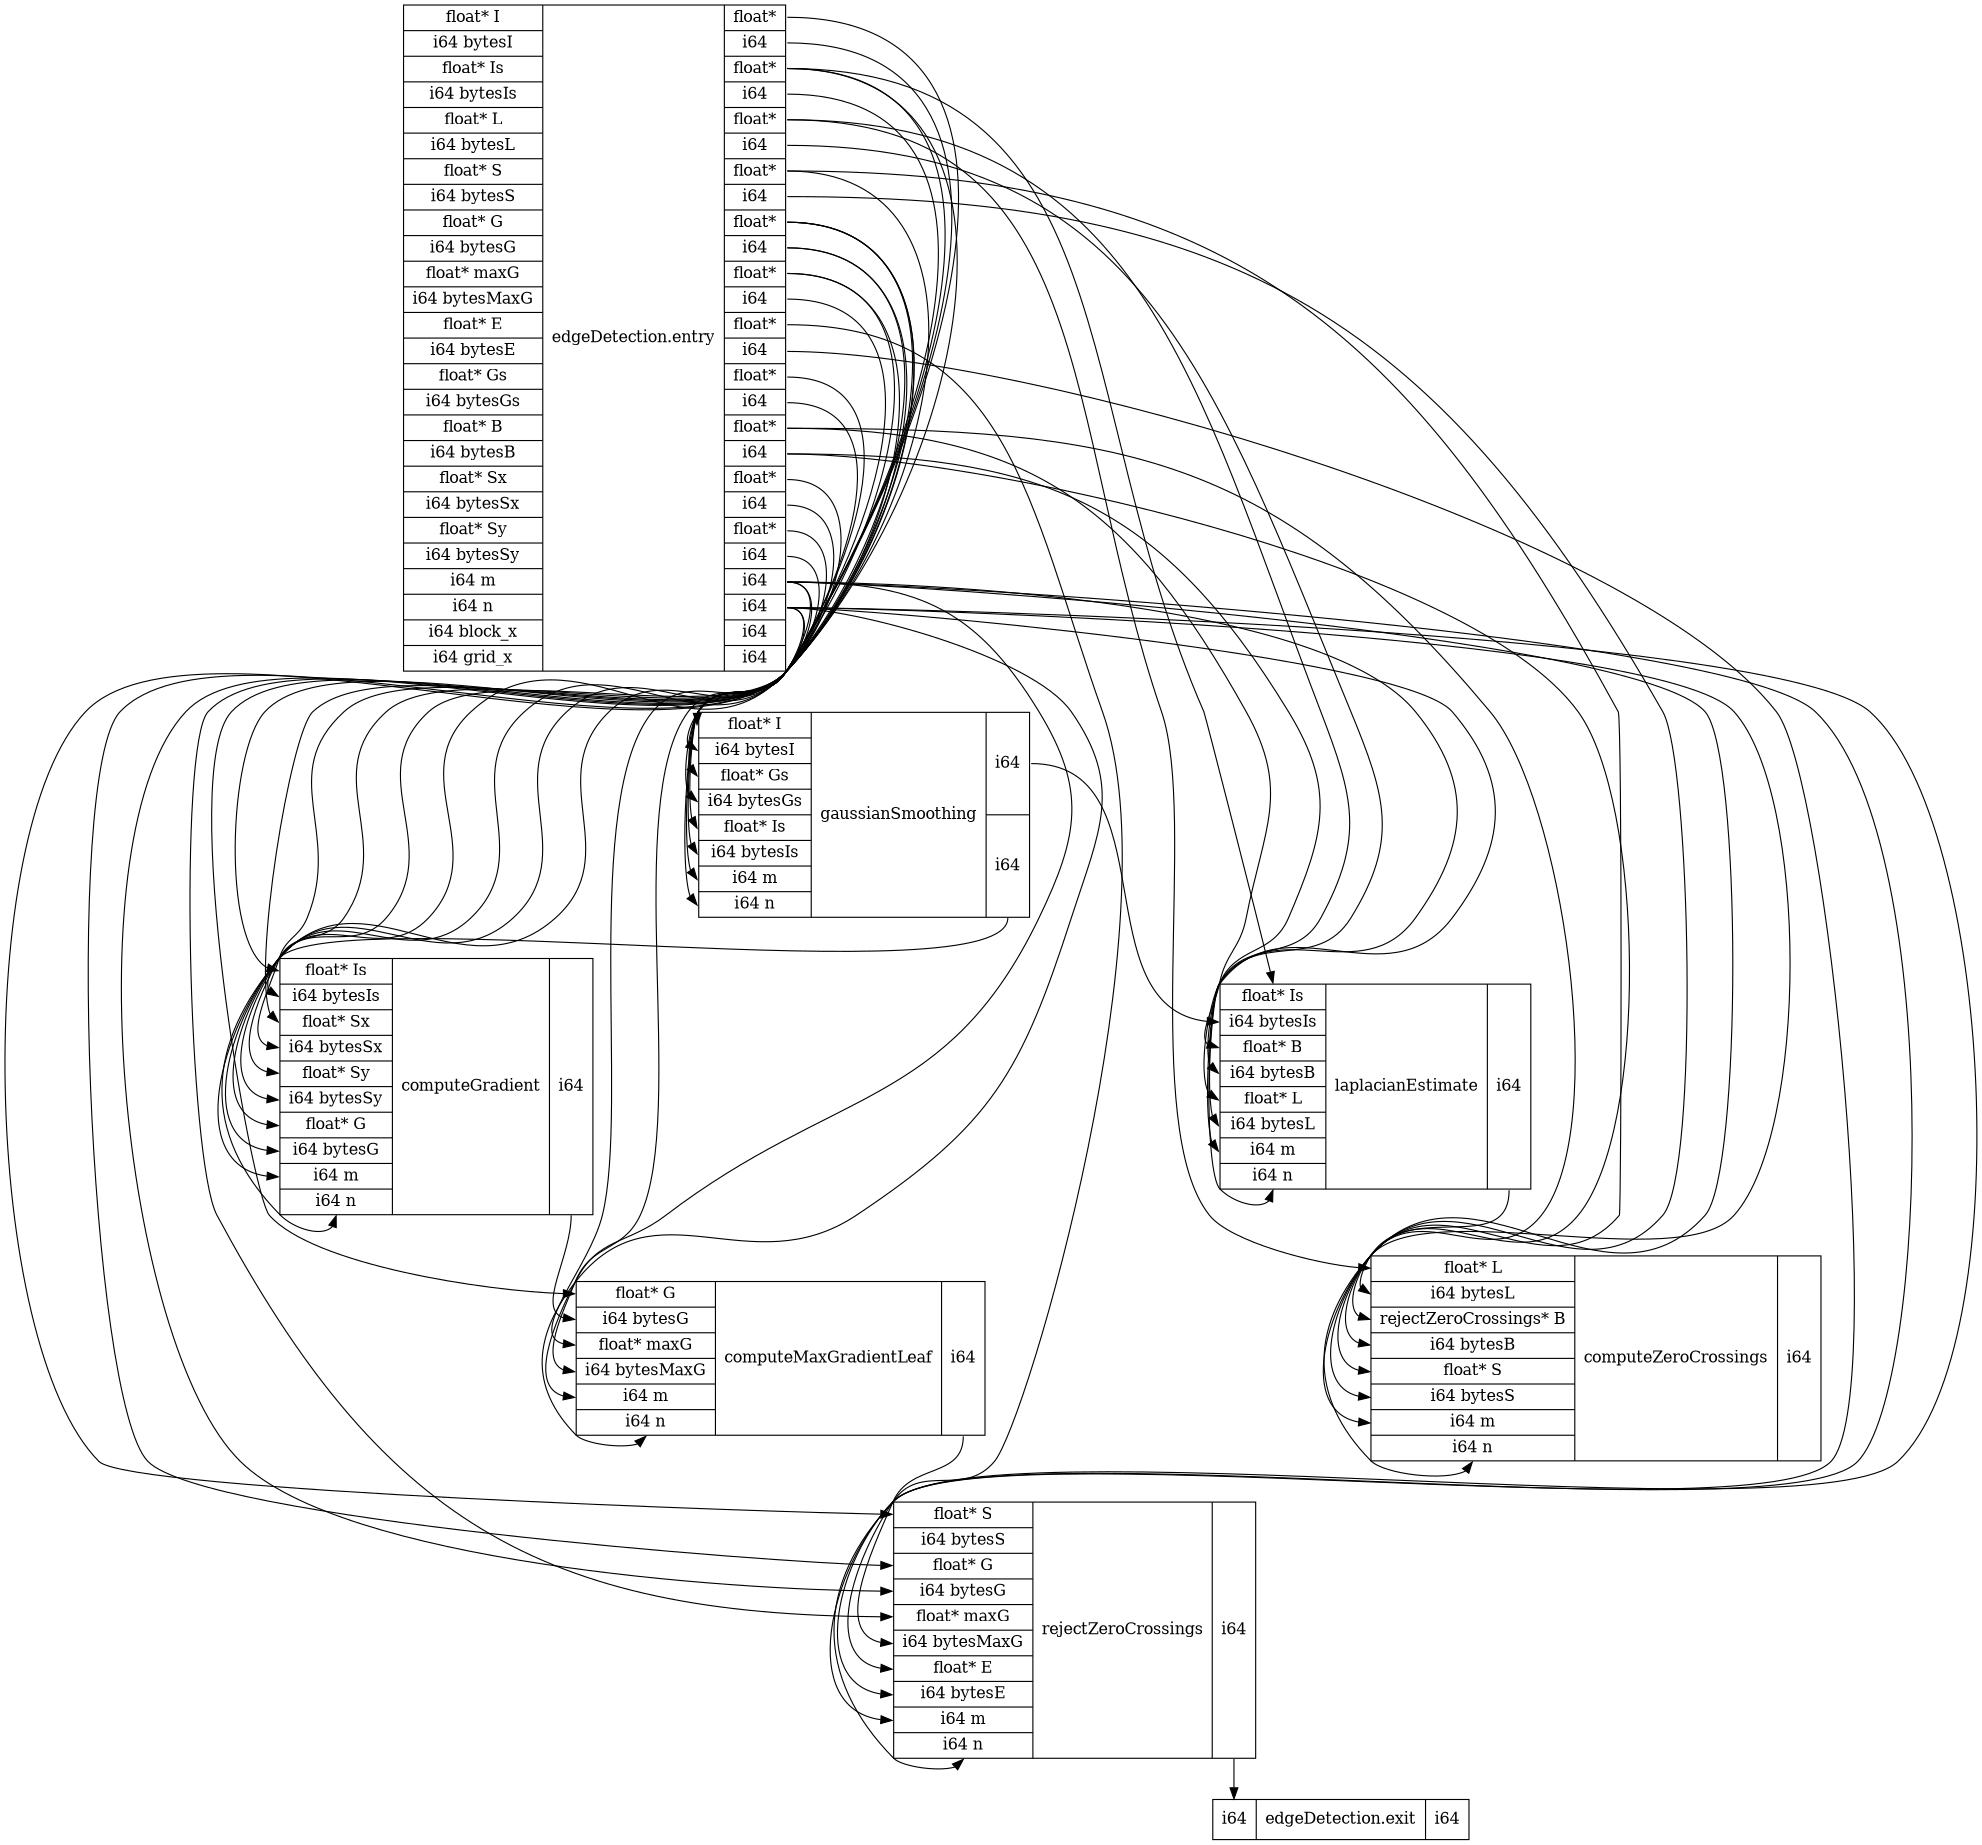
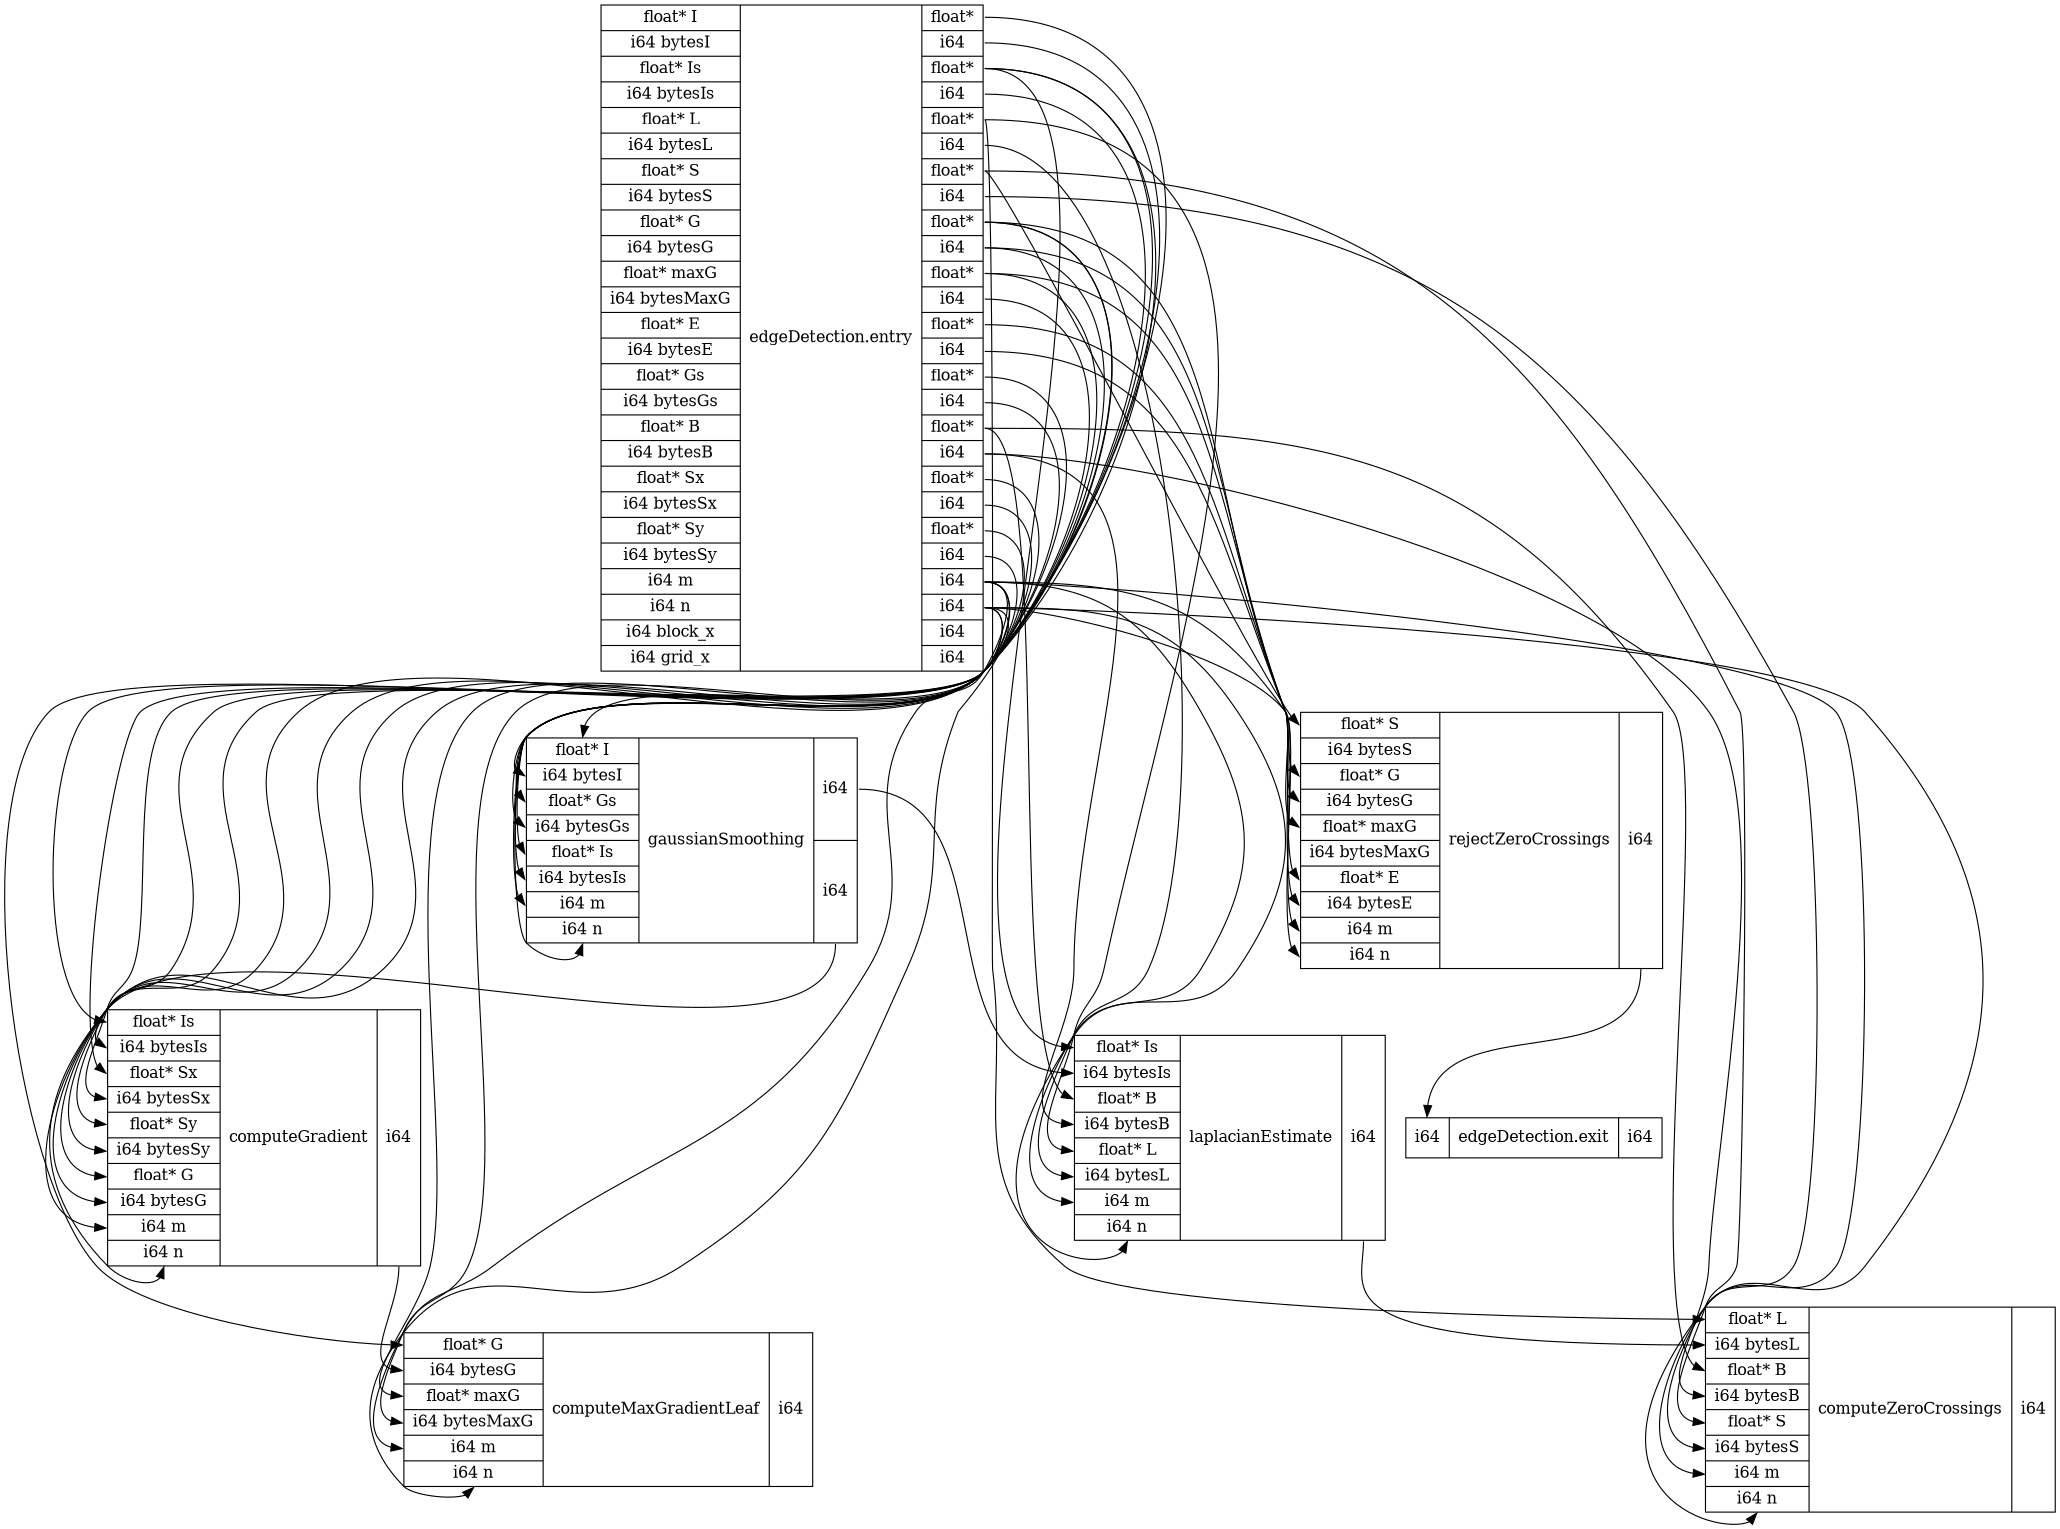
(1473, 1319) -> (1757, 1371)
(864, 1576) -> none
